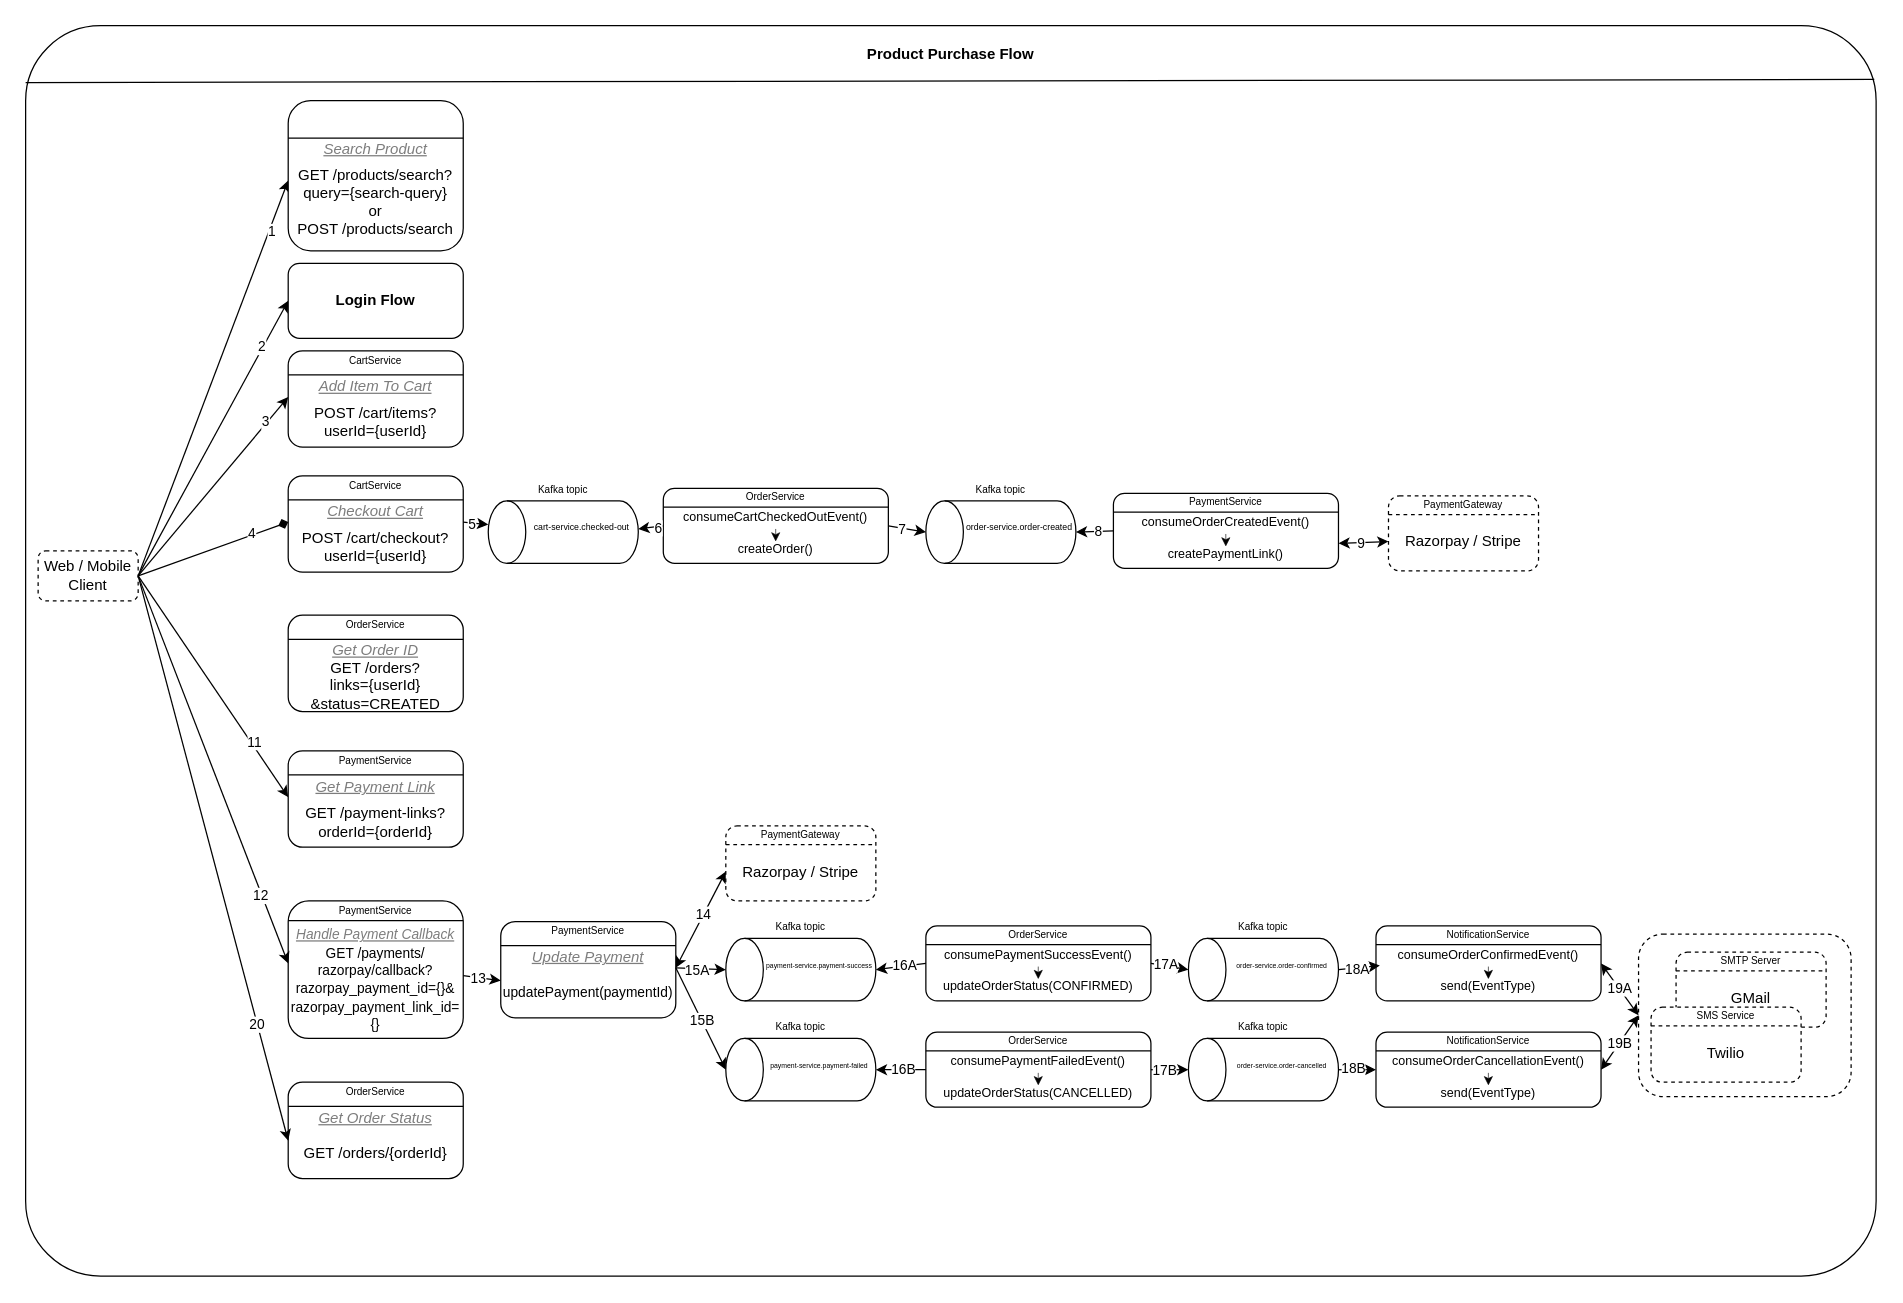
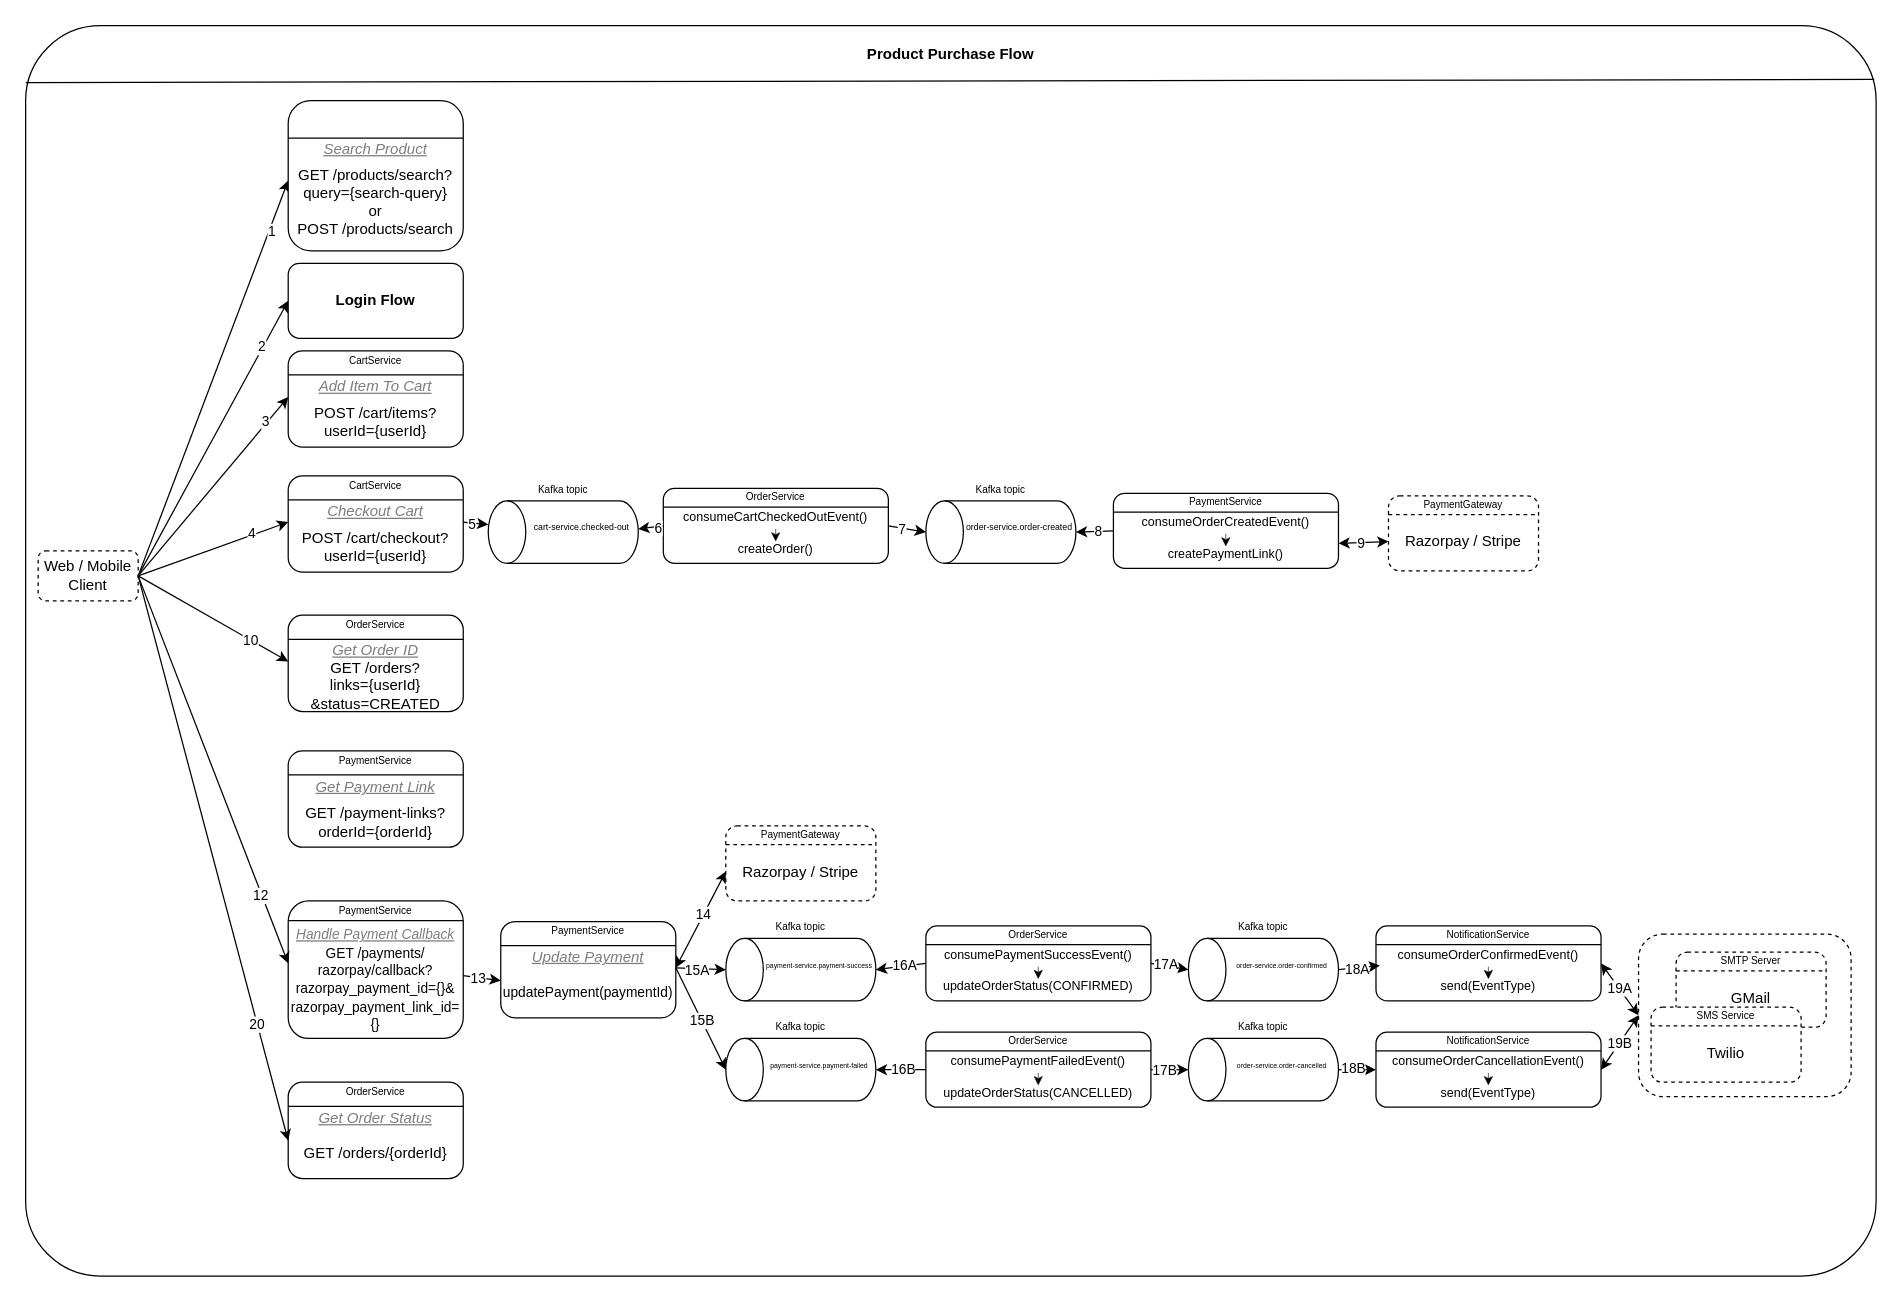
(278, 525) -> (279, 525)
none -> (212, 618)
(213, 687) -> none
